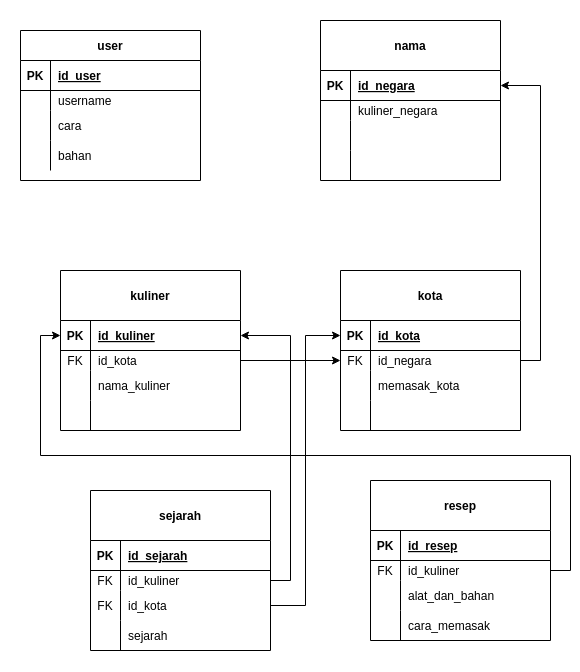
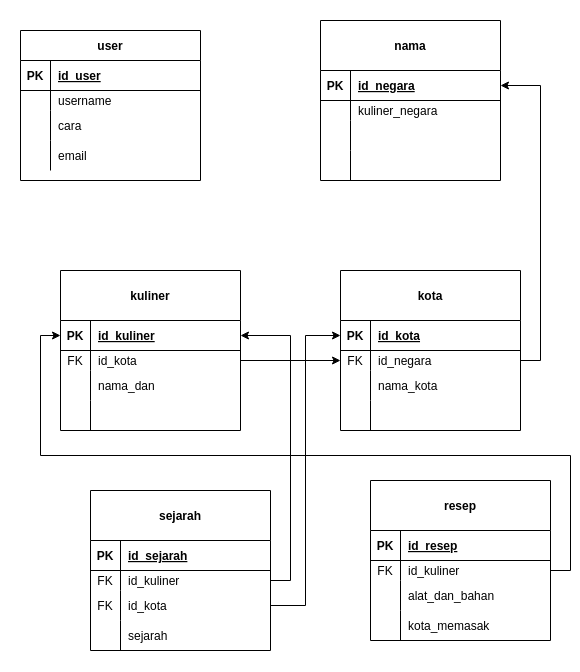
(75, 156) -> (72, 156)
(135, 386) -> (125, 386)
(418, 386) -> (408, 386)
(448, 626) -> (448, 626)
